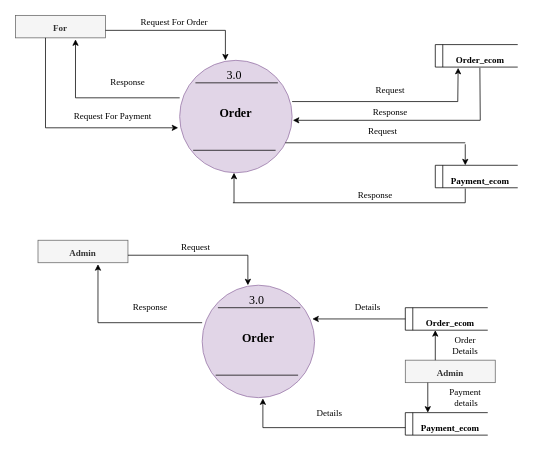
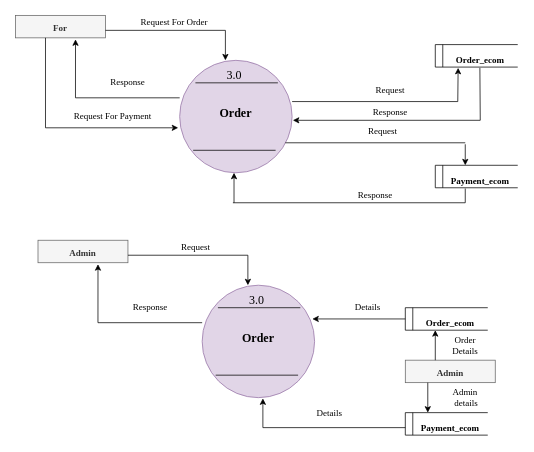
(465, 398) -> (465, 398)
